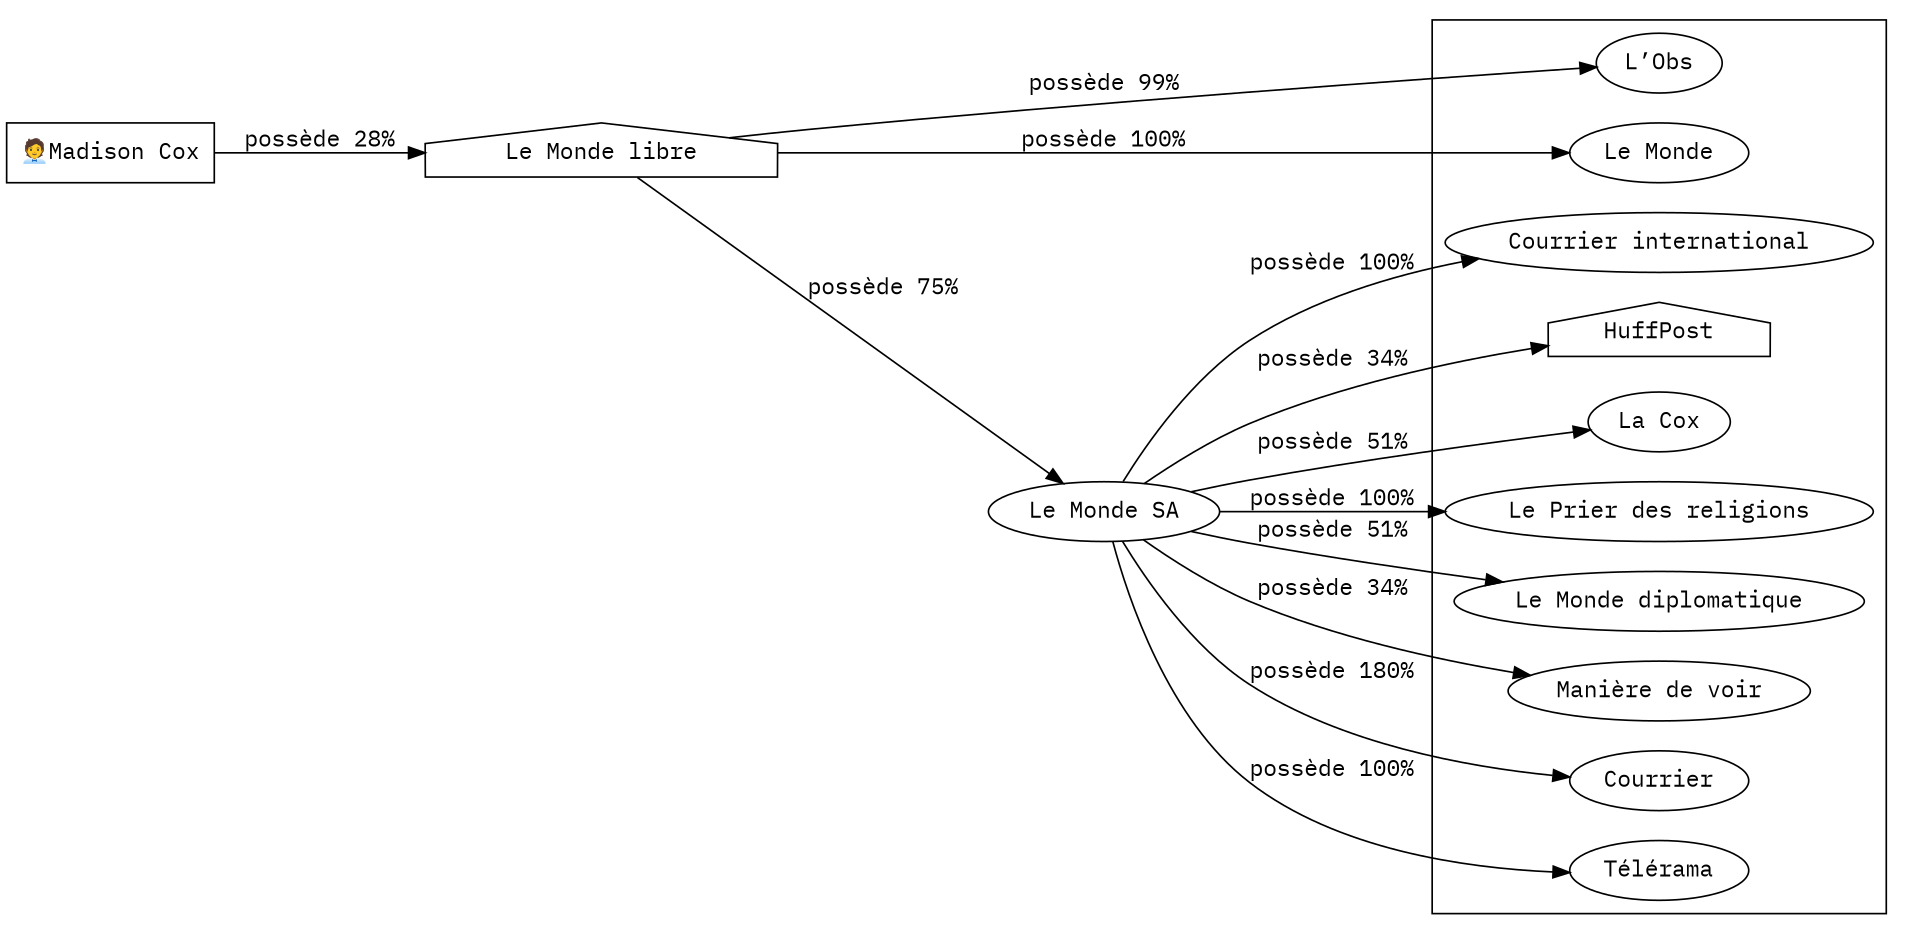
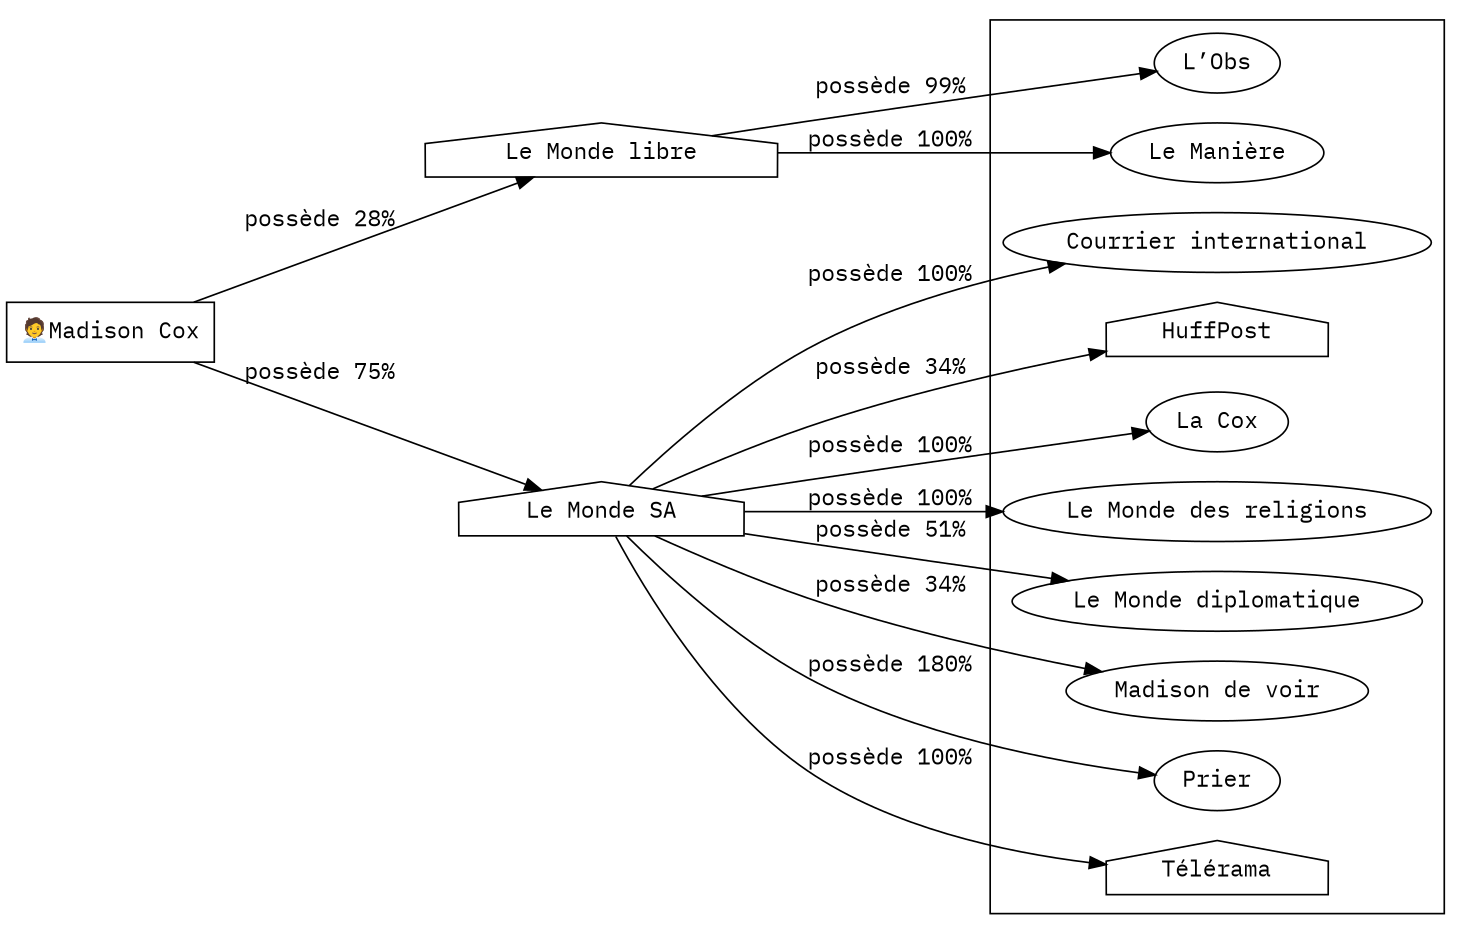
(1659, 153) -> (1217, 153)
(843, 326) -> (360, 423)
(1333, 443) -> (891, 446)
(1104, 512) -> (601, 512)
(1659, 512) -> (1217, 512)
(1659, 691) -> (1217, 691)
(1659, 781) -> (1217, 781)
(1659, 870) -> (1217, 870)
